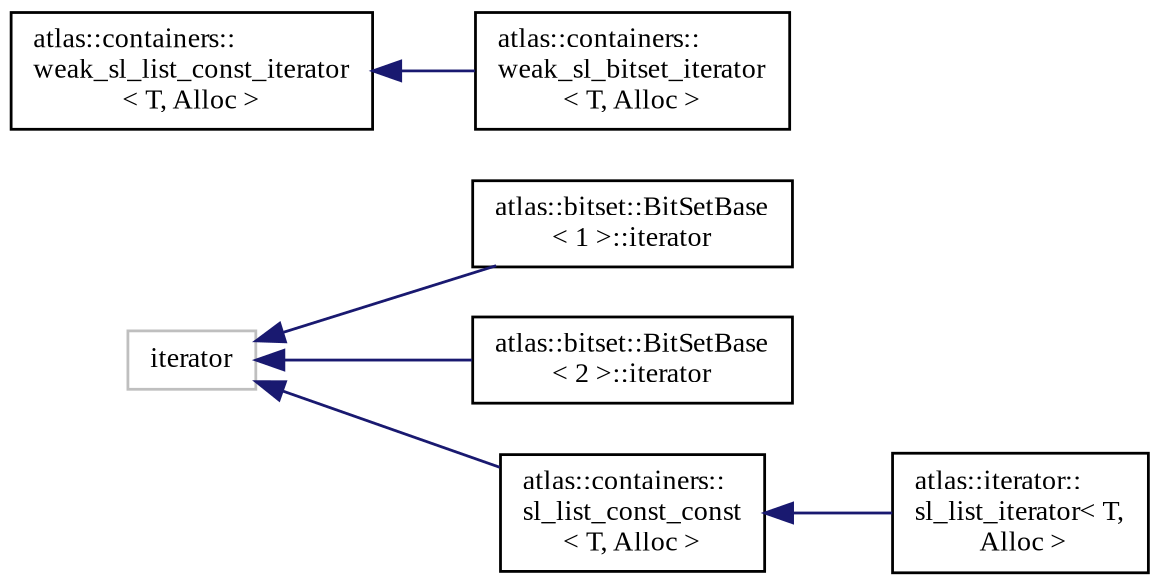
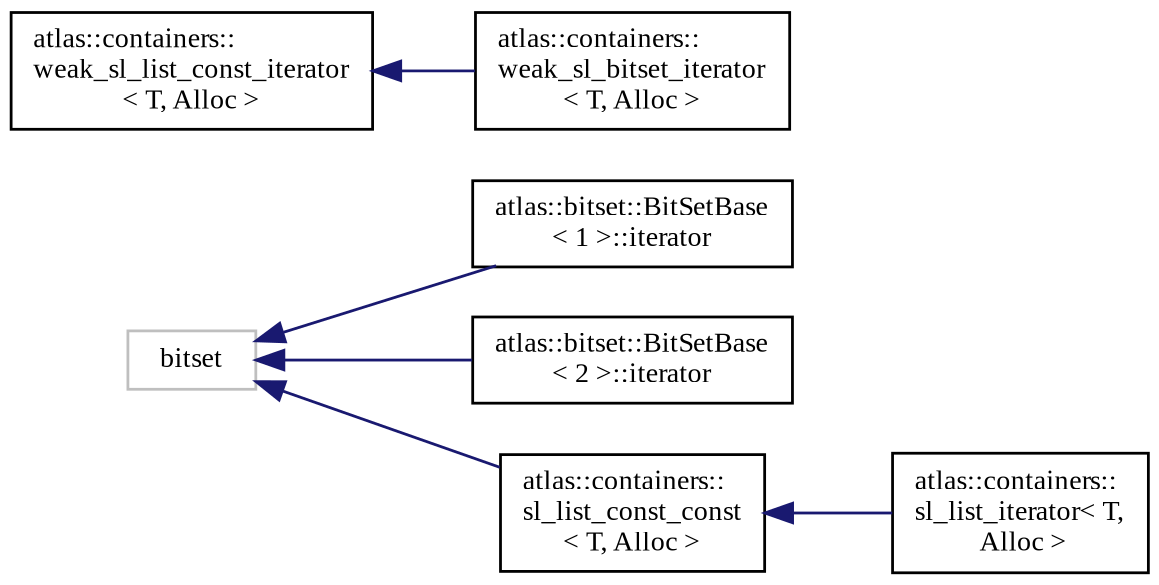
(192, 360) -> (192, 360)
(1020, 513) -> (1020, 513)
